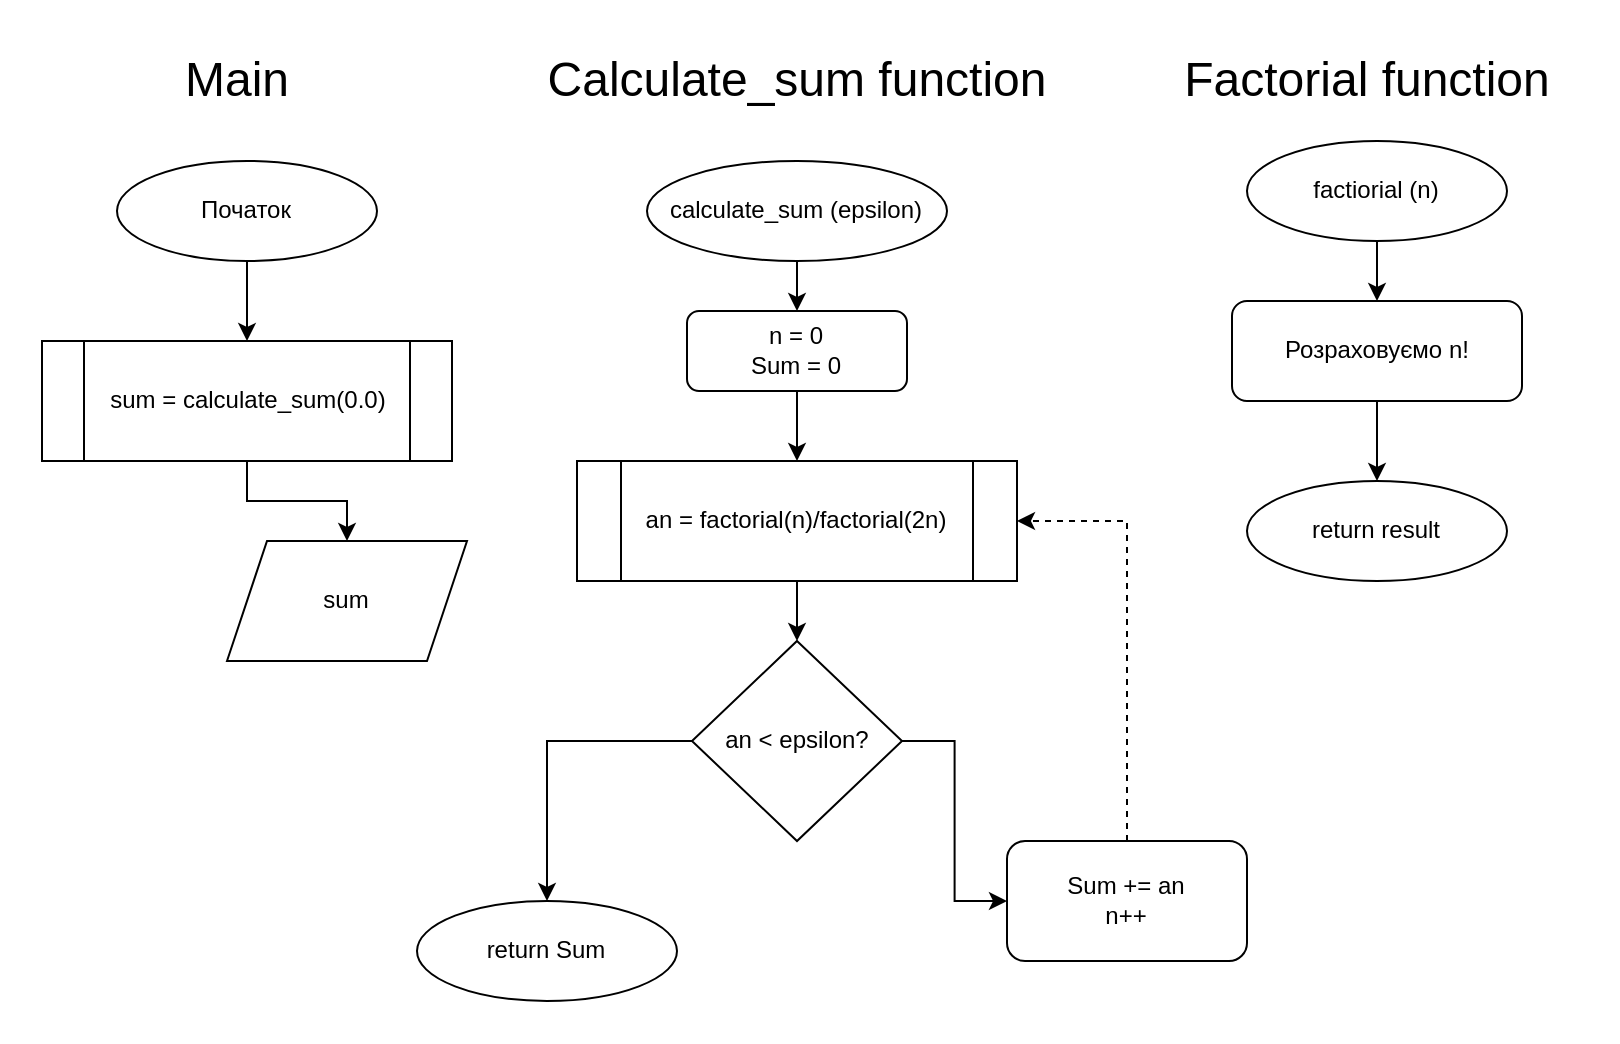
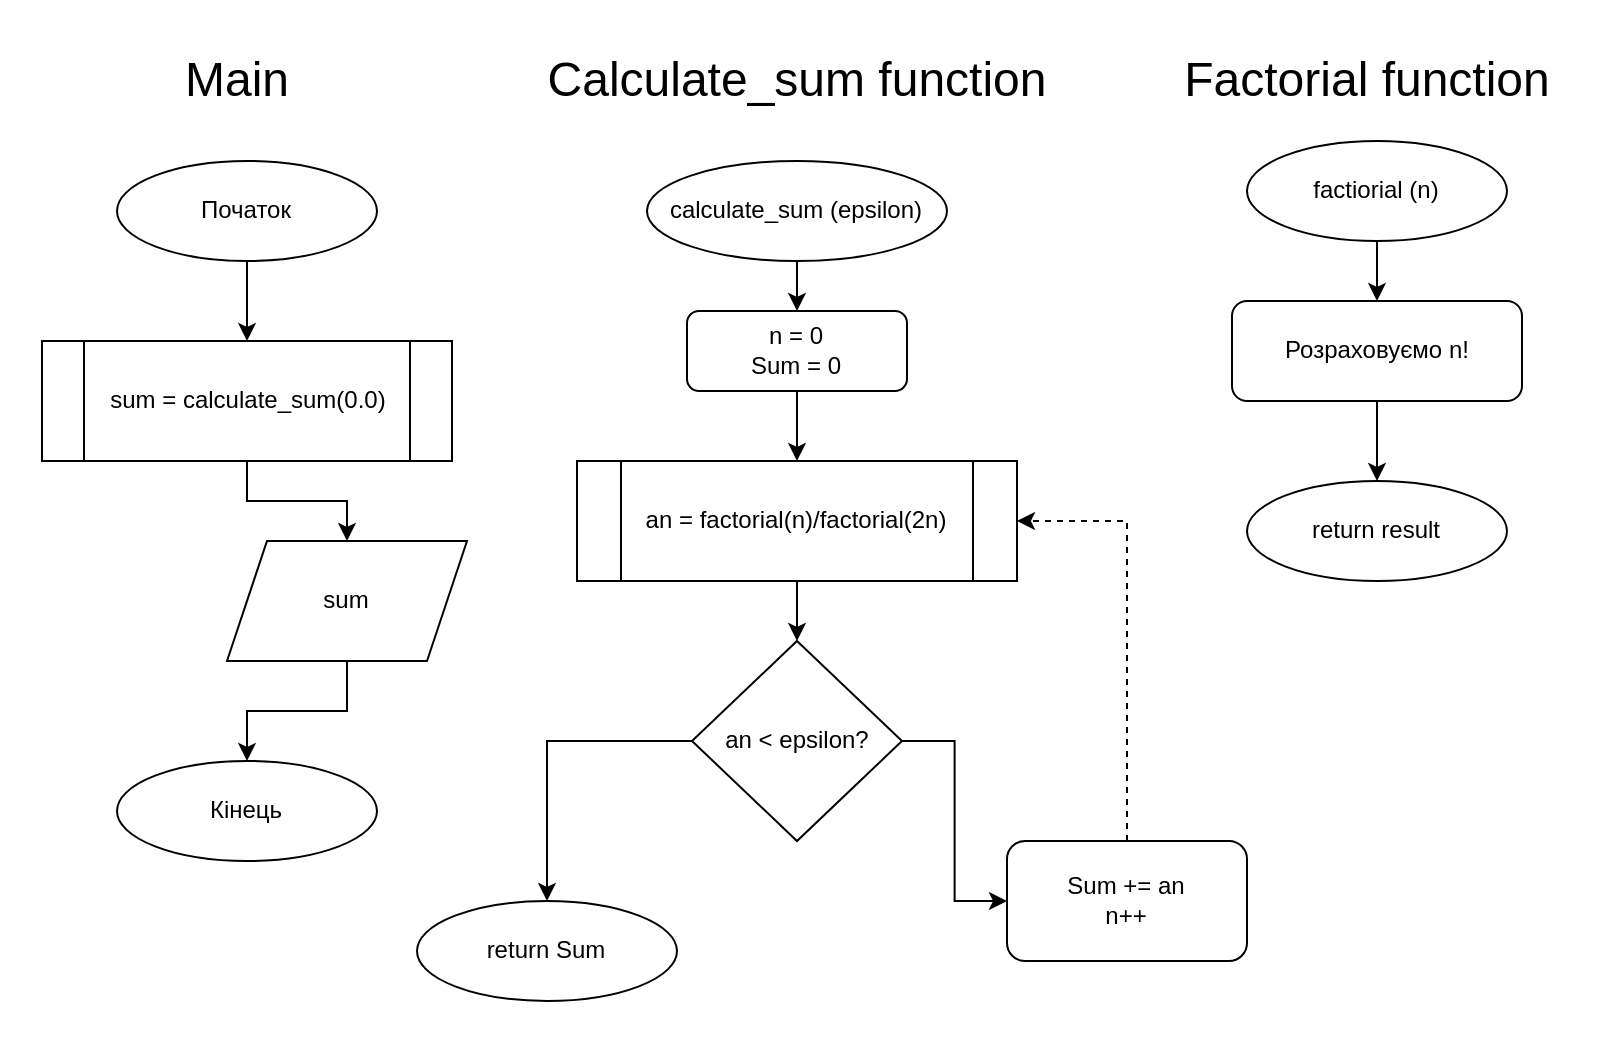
none -> (304, 711)
none -> (247, 811)
